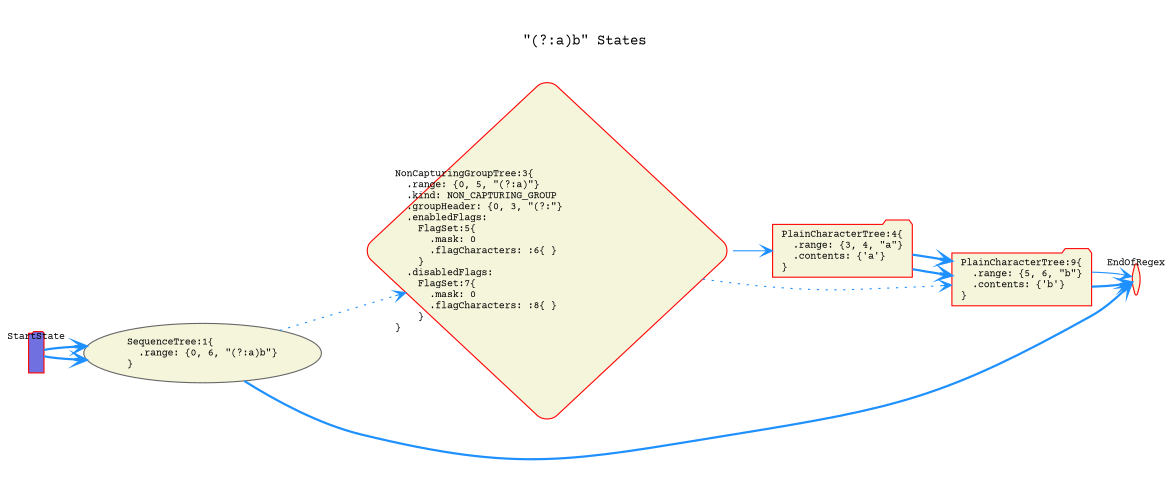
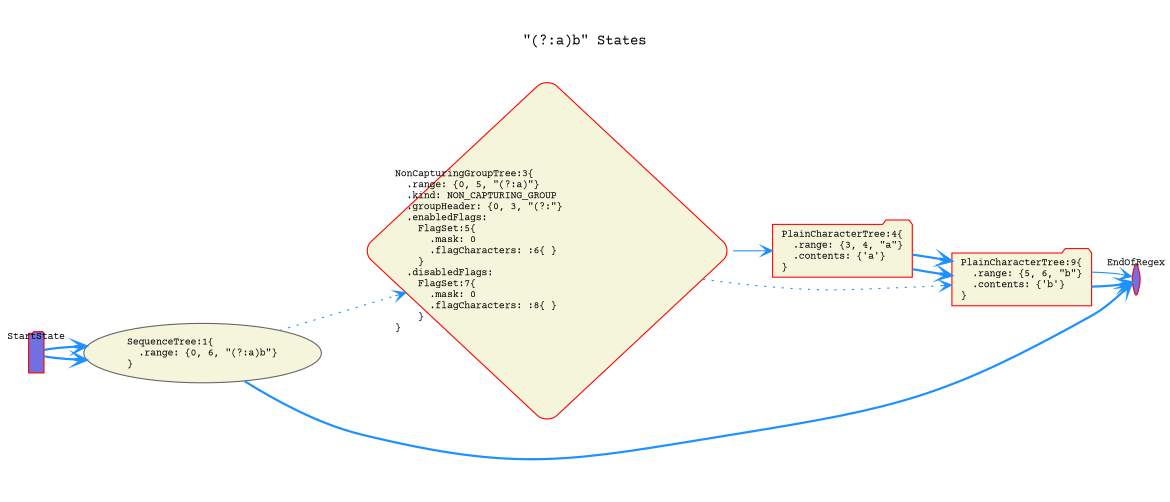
(1136, 279) -> (1136, 279)
